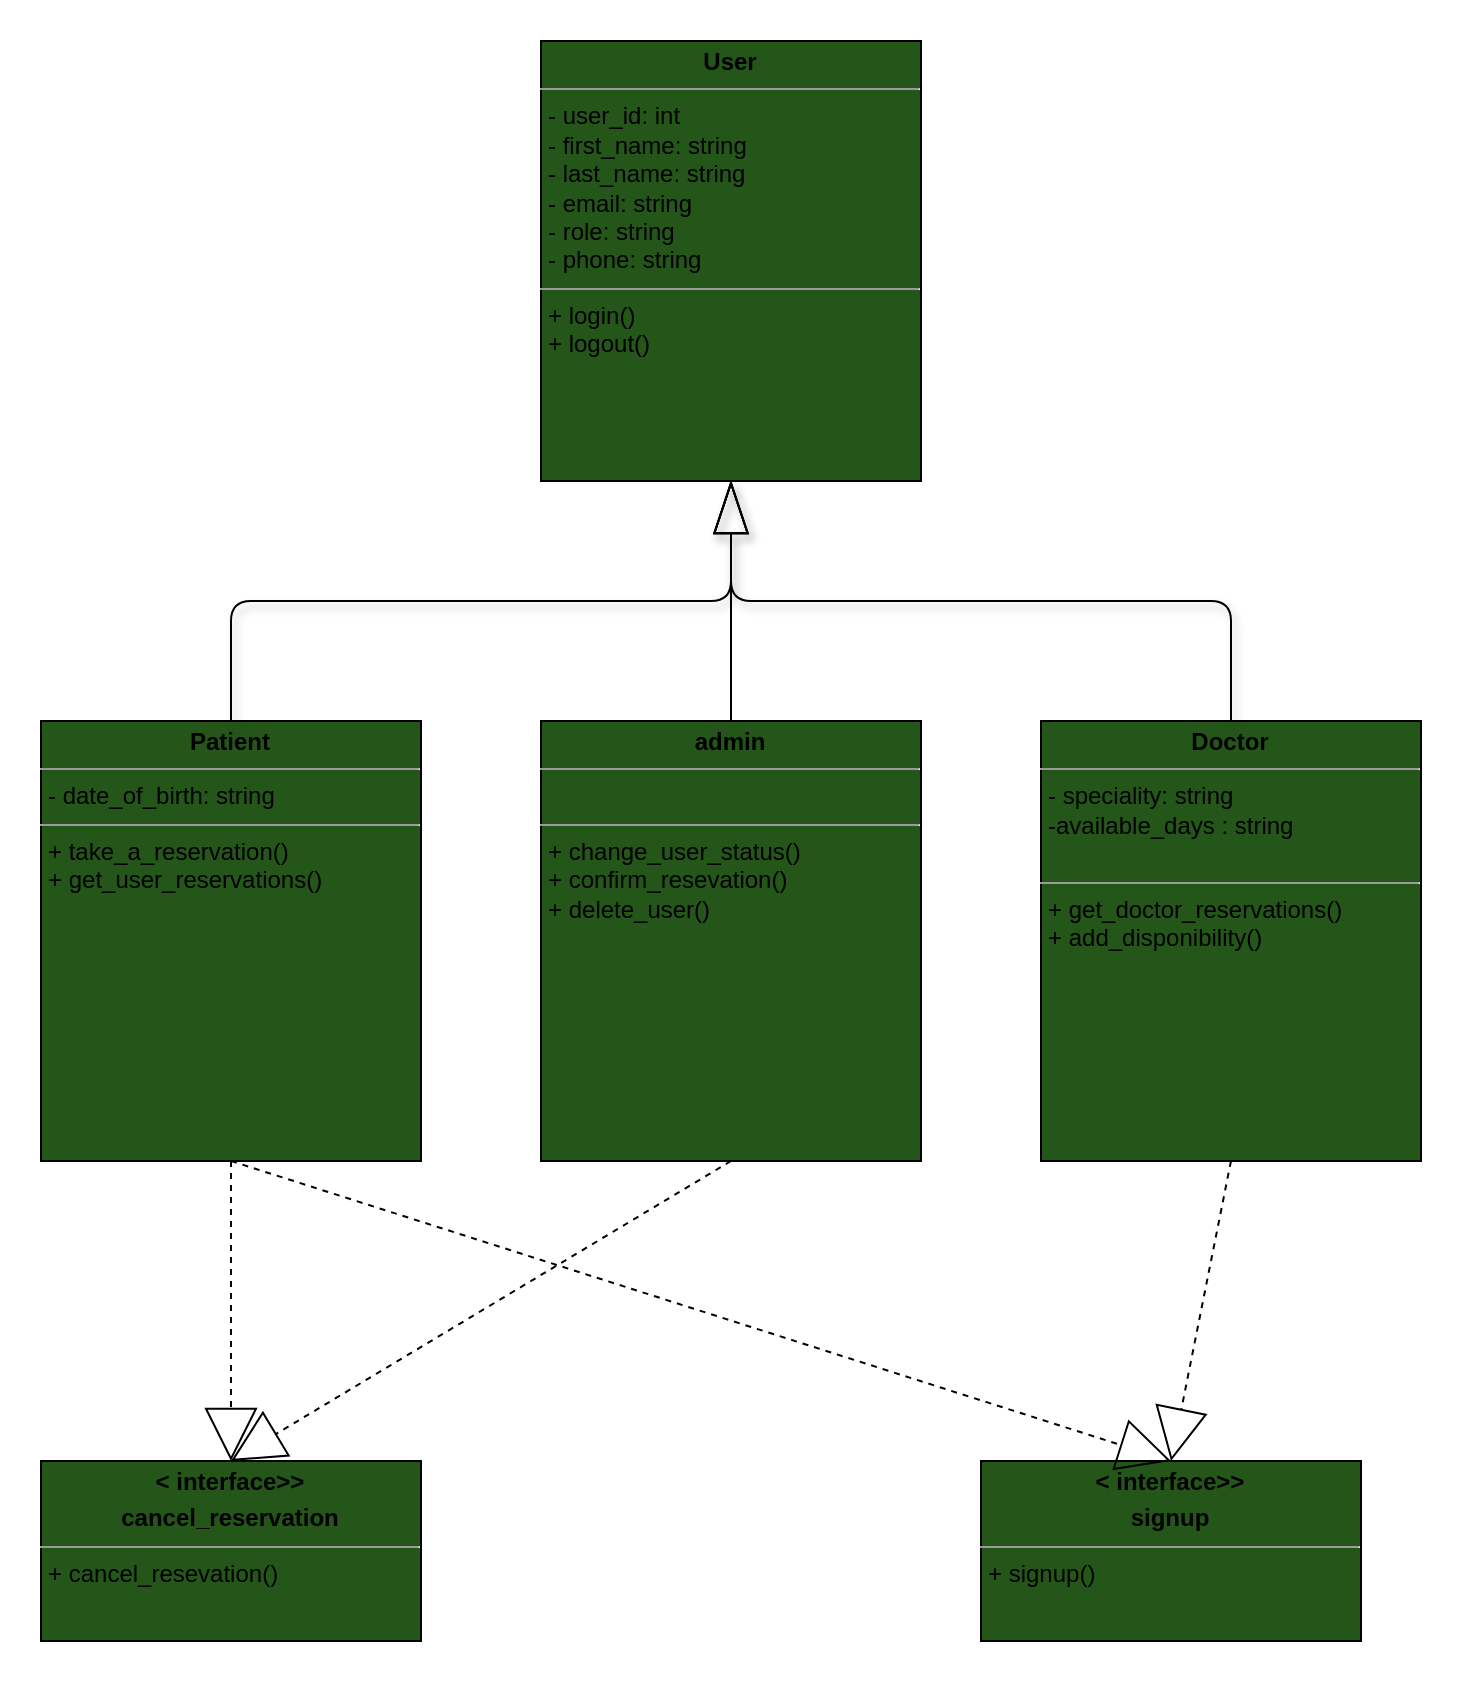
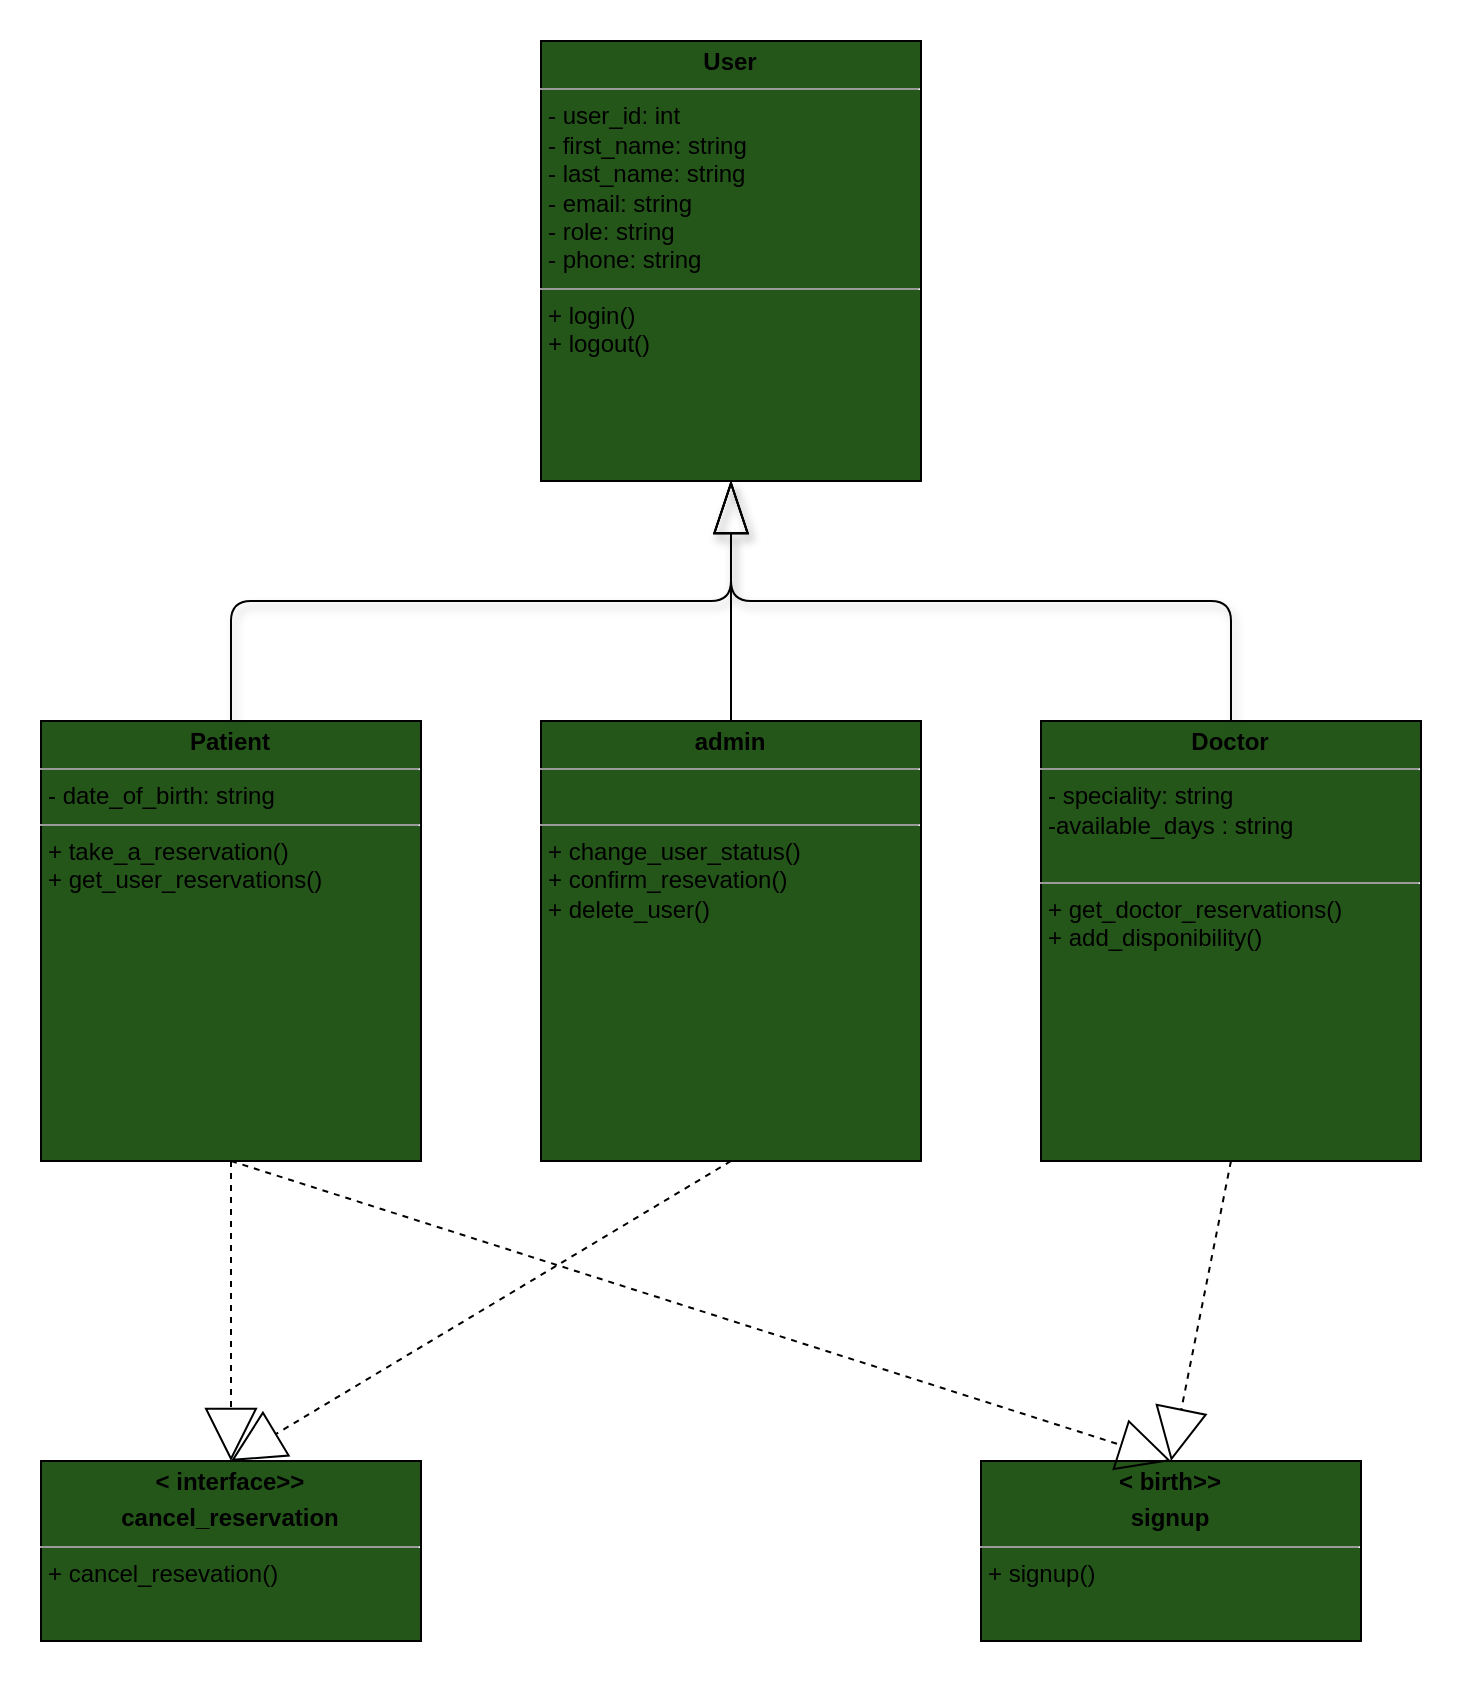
(1062, 1504) -> (1042, 1504)
